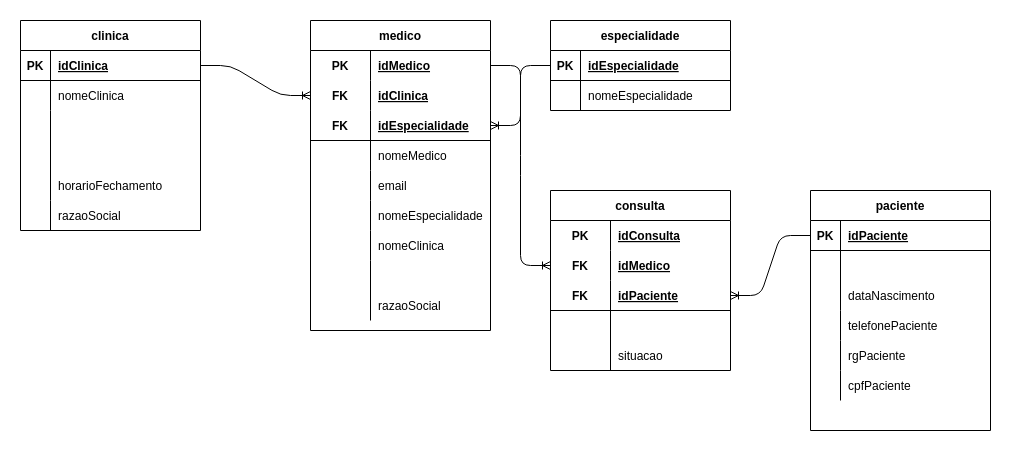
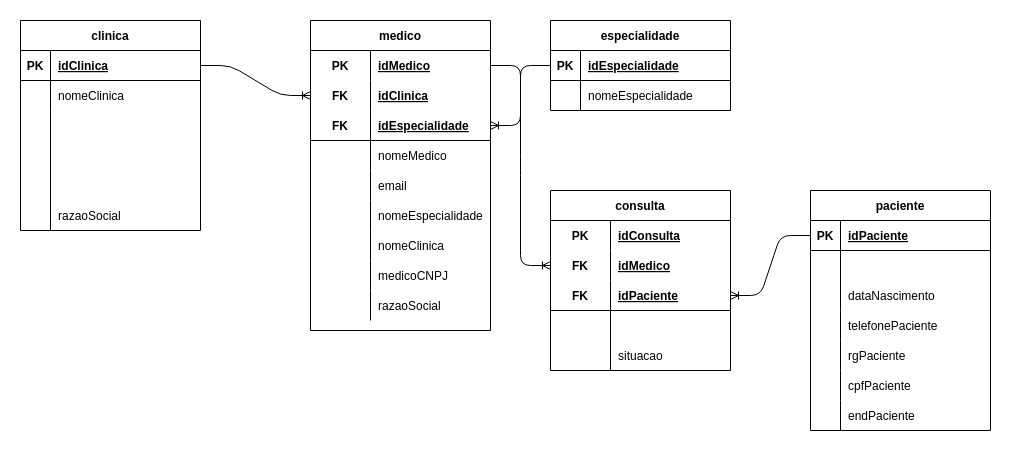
(126, 186) -> none
none -> (431, 276)
none -> (916, 416)
